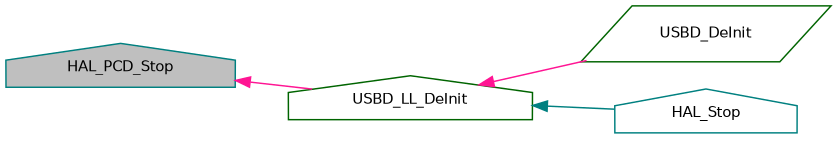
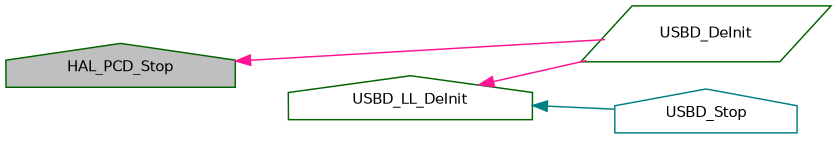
(121, 68) -> (121, 68)
(281, 86) -> (428, 50)
(706, 113) -> (706, 113)
